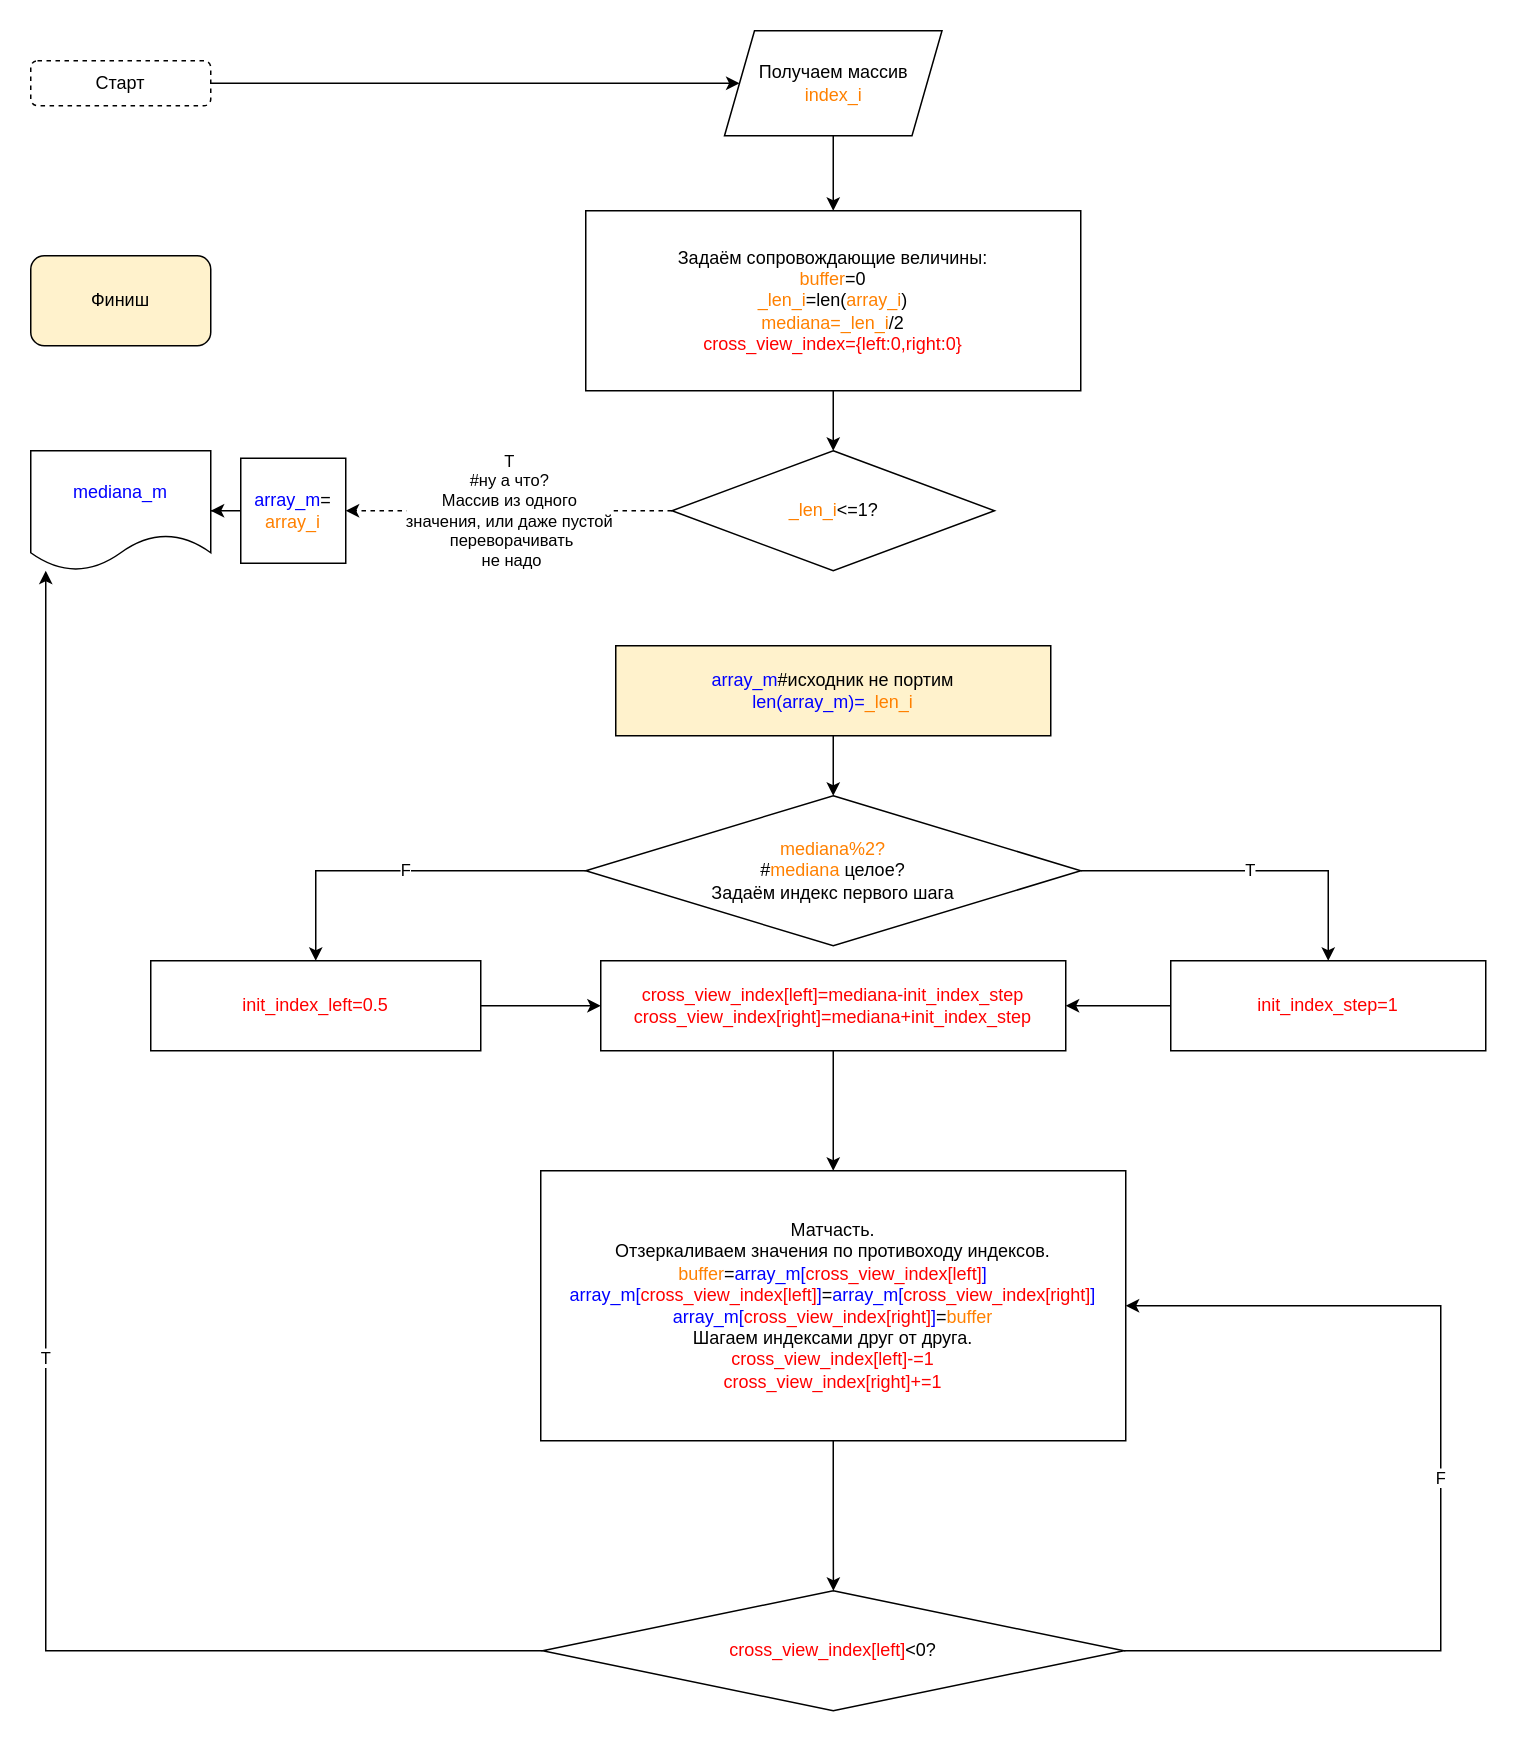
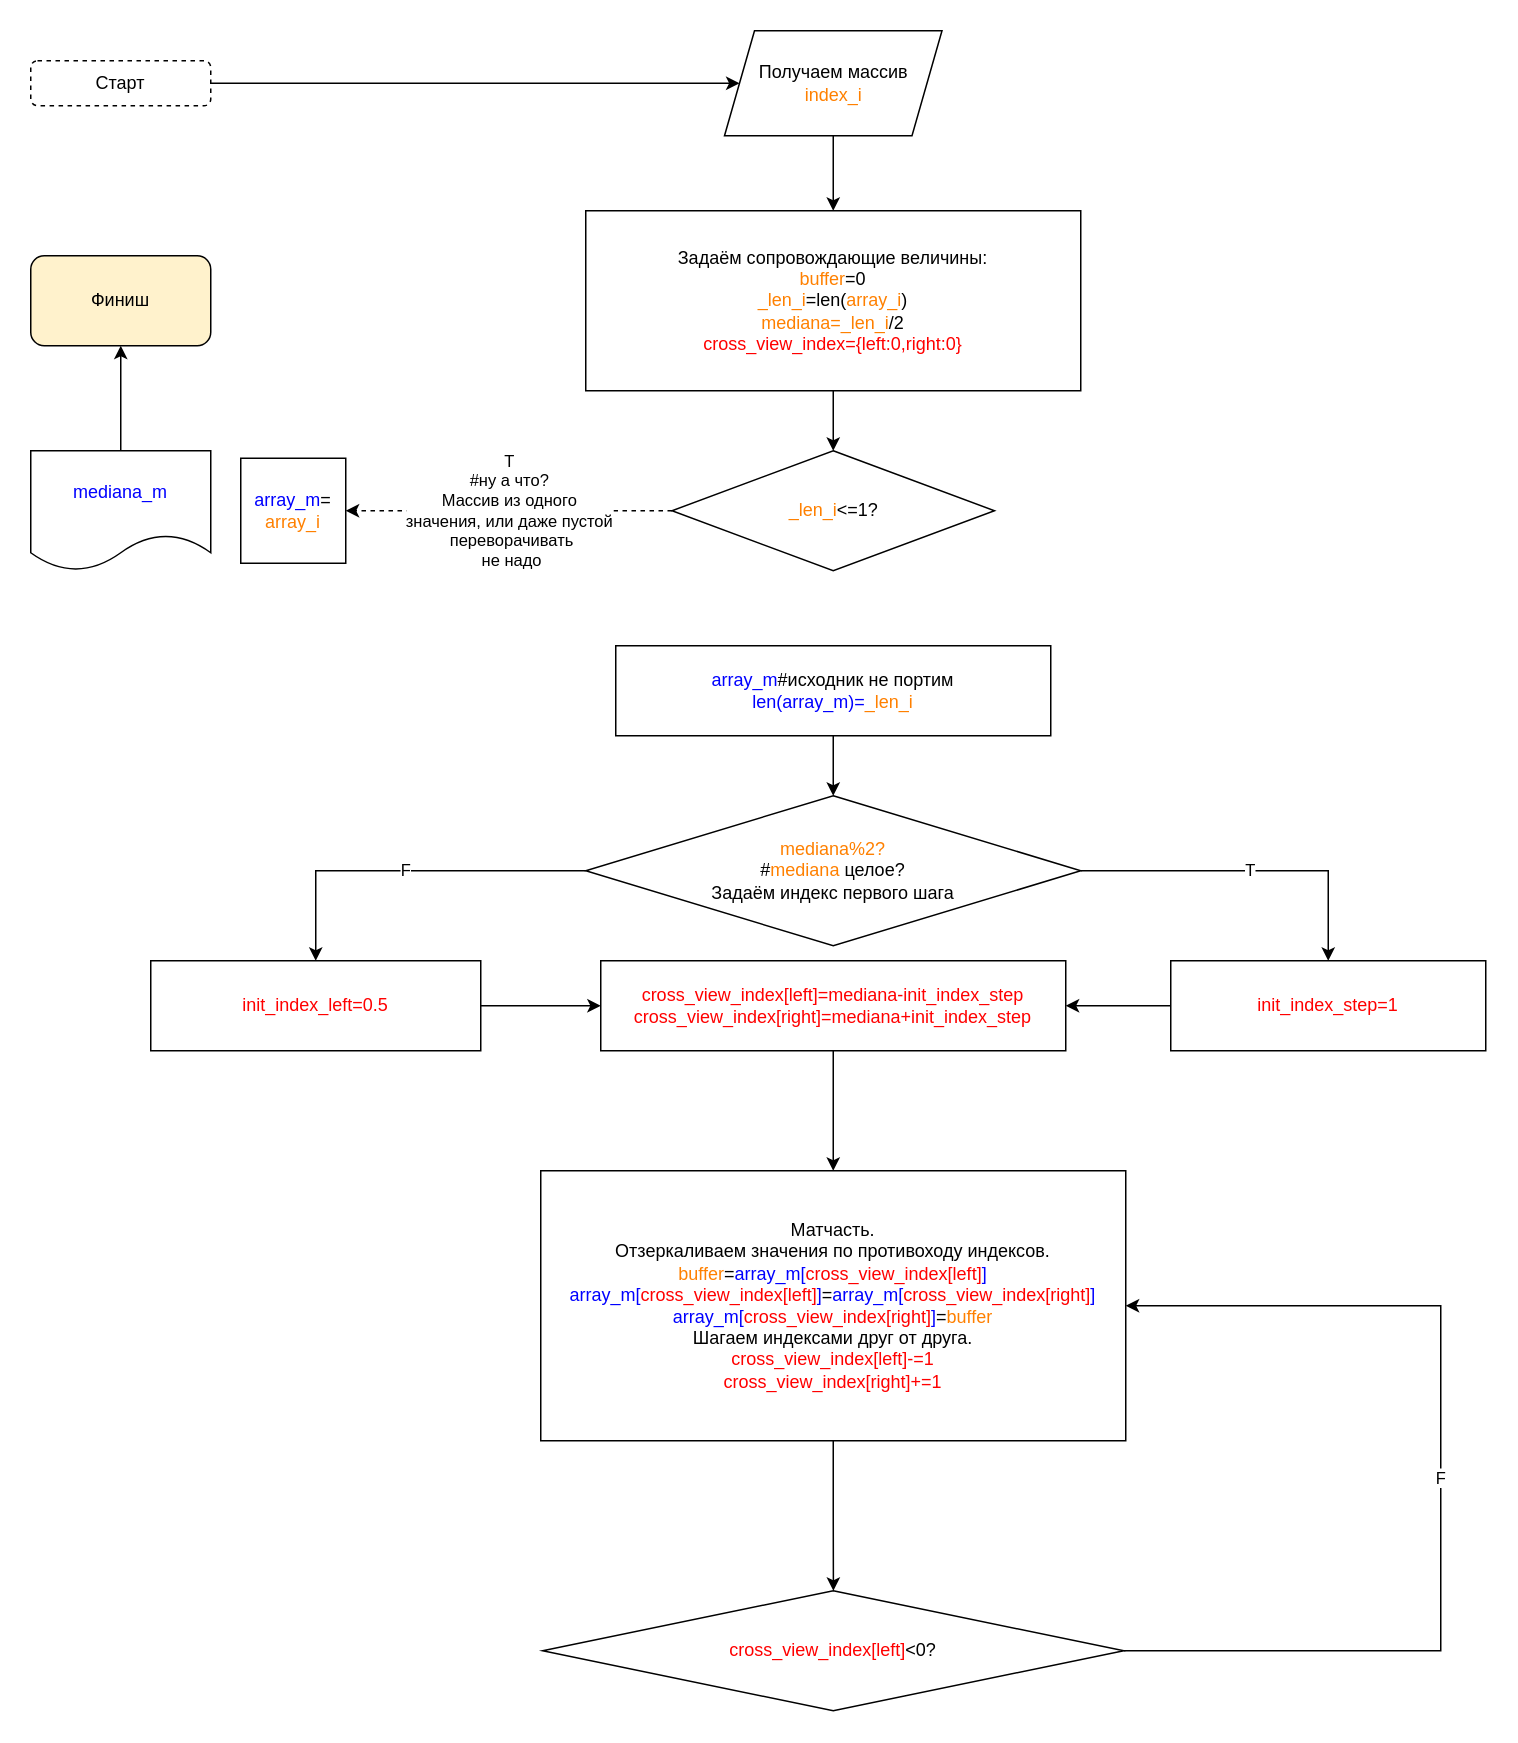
none -> (121, 404)
(221, 511) -> none
(833, 691) -> (833, 691)
(46, 1363) -> none
